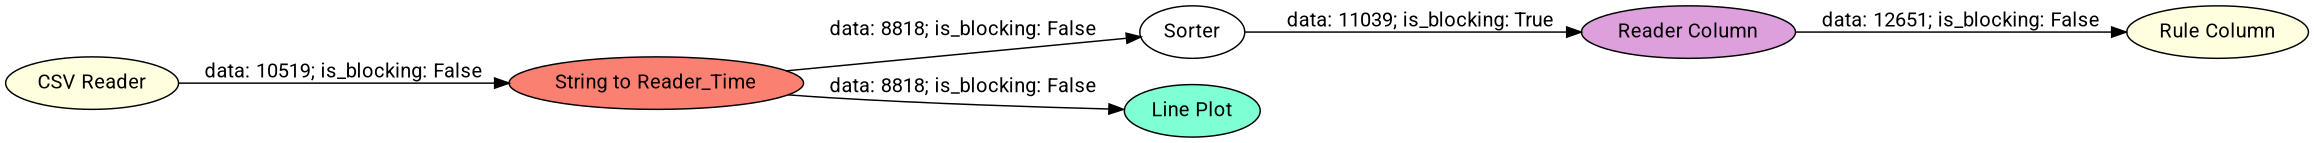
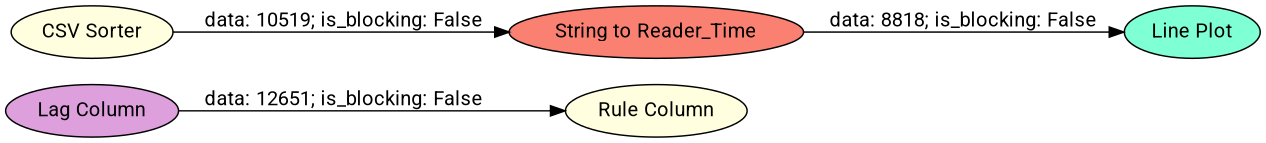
(1192, 32) -> none
(1688, 32) -> (92, 111)
(92, 83) -> (92, 32)
